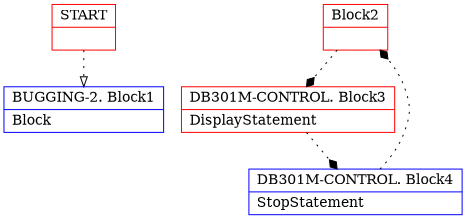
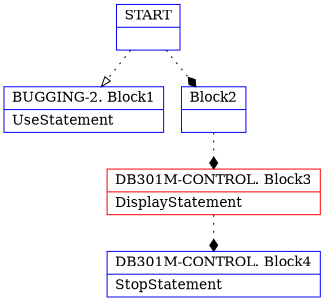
(84, 27) -> (148, 27)
(356, 27) -> (214, 110)
(409, 116) -> (177, 64)
(32, 120) -> (63, 120)
